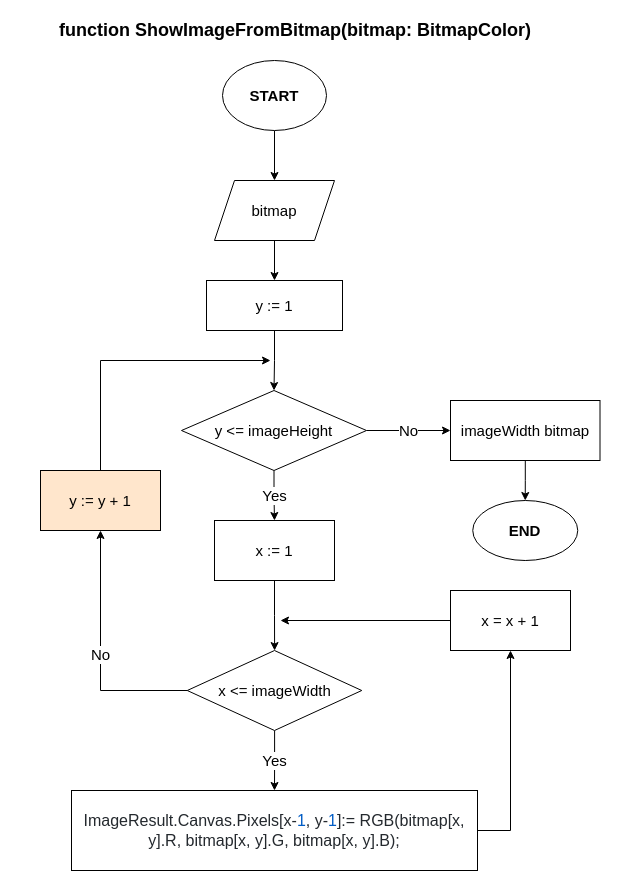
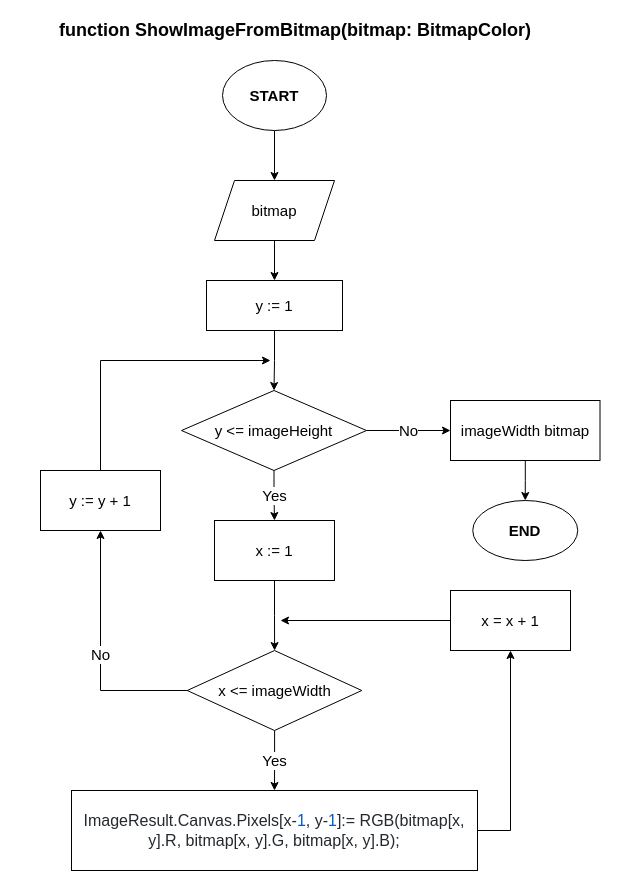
(101, 501) -> (101, 501)
